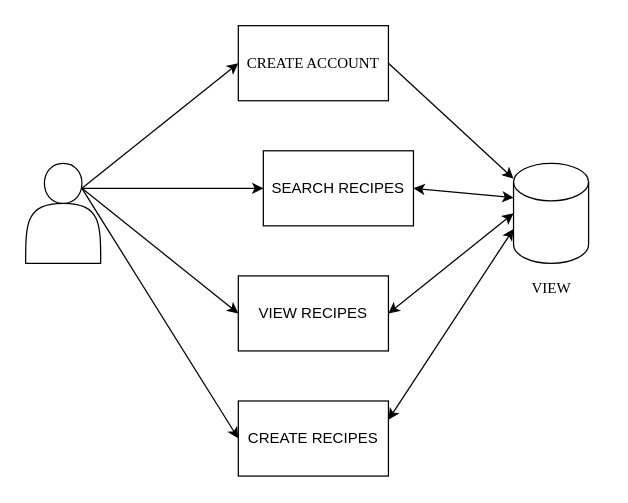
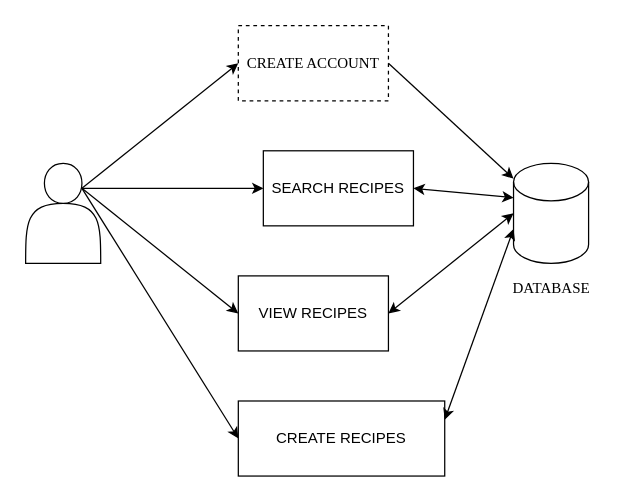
(313, 63) -> (313, 63)
(551, 288) -> (551, 288)
(313, 438) -> (341, 438)
